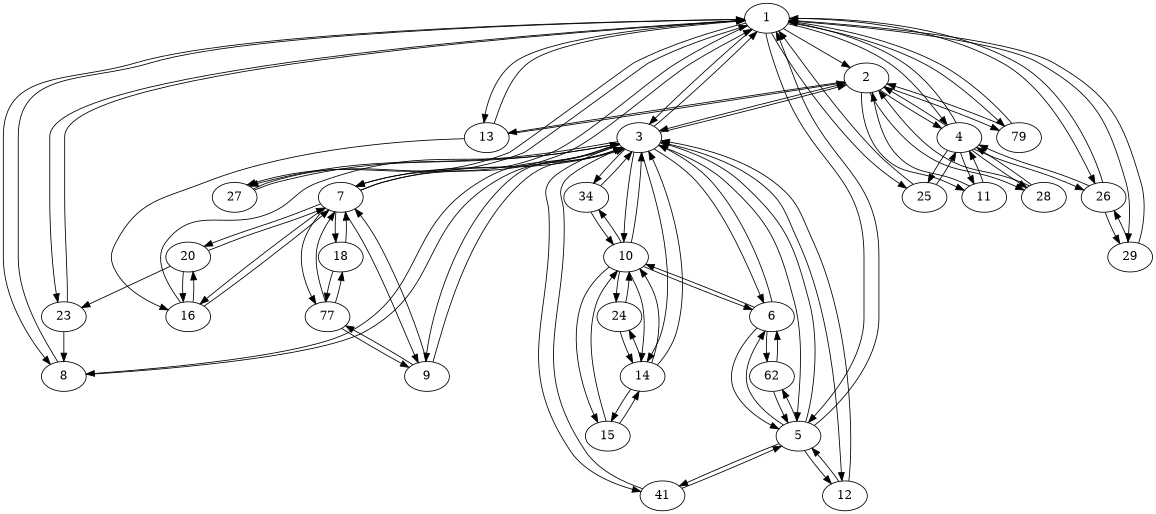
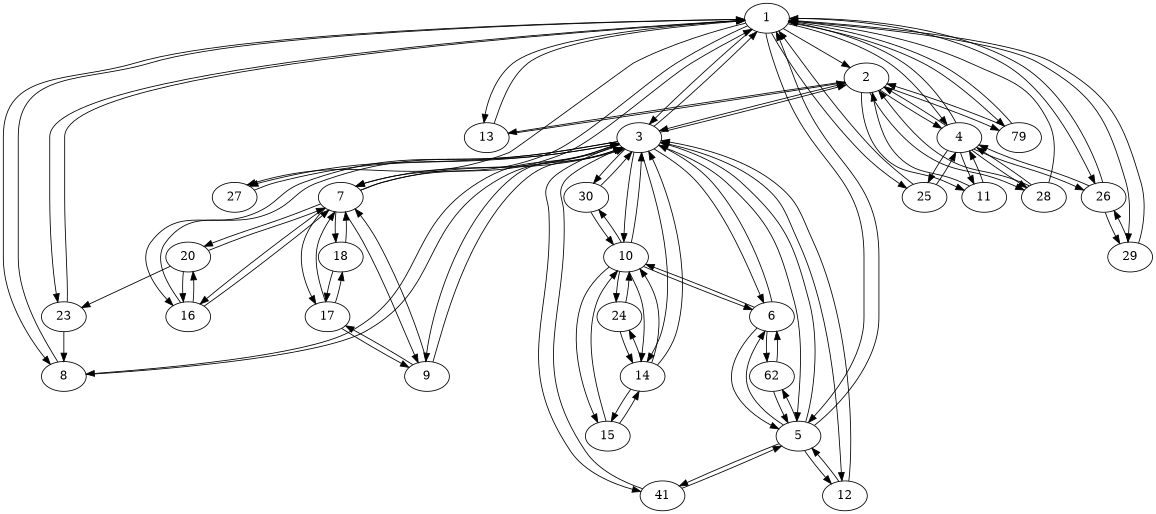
(535, 145) -> (963, 60)
(235, 172) -> (304, 182)
(586, 197) -> (586, 197)
(328, 317) -> (328, 317)
